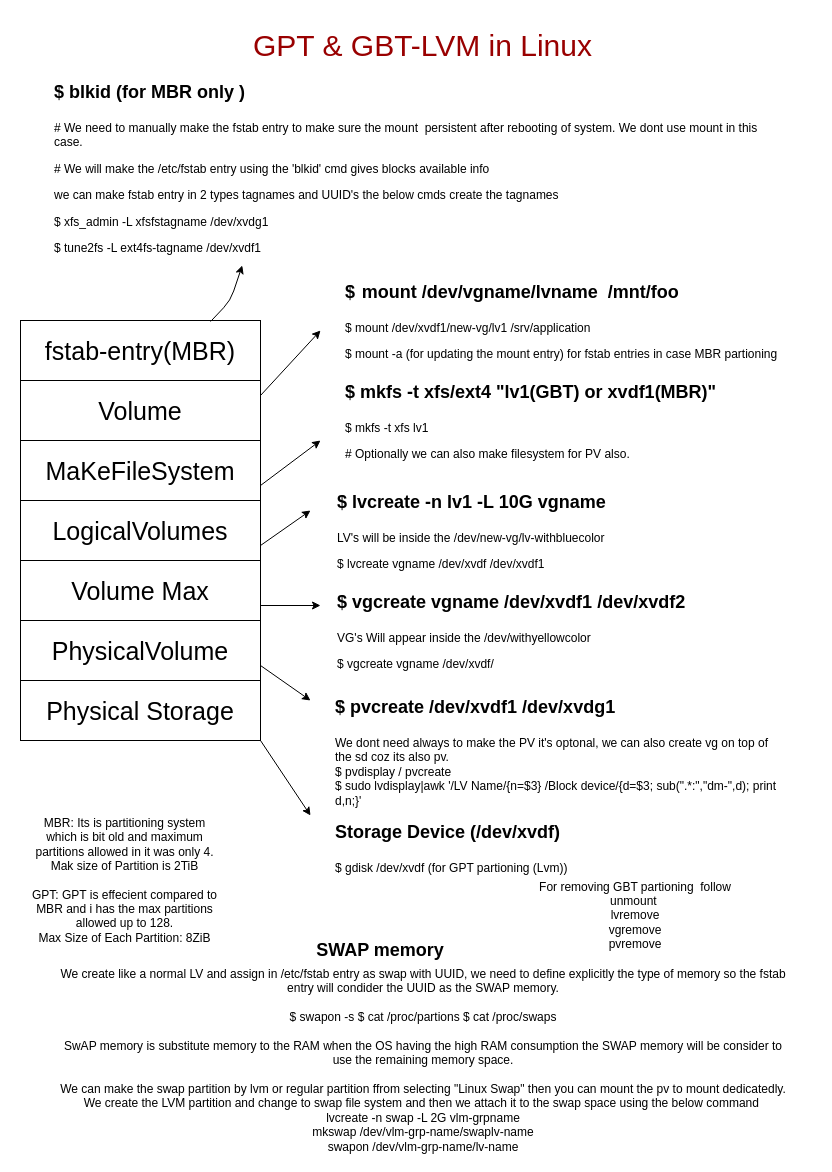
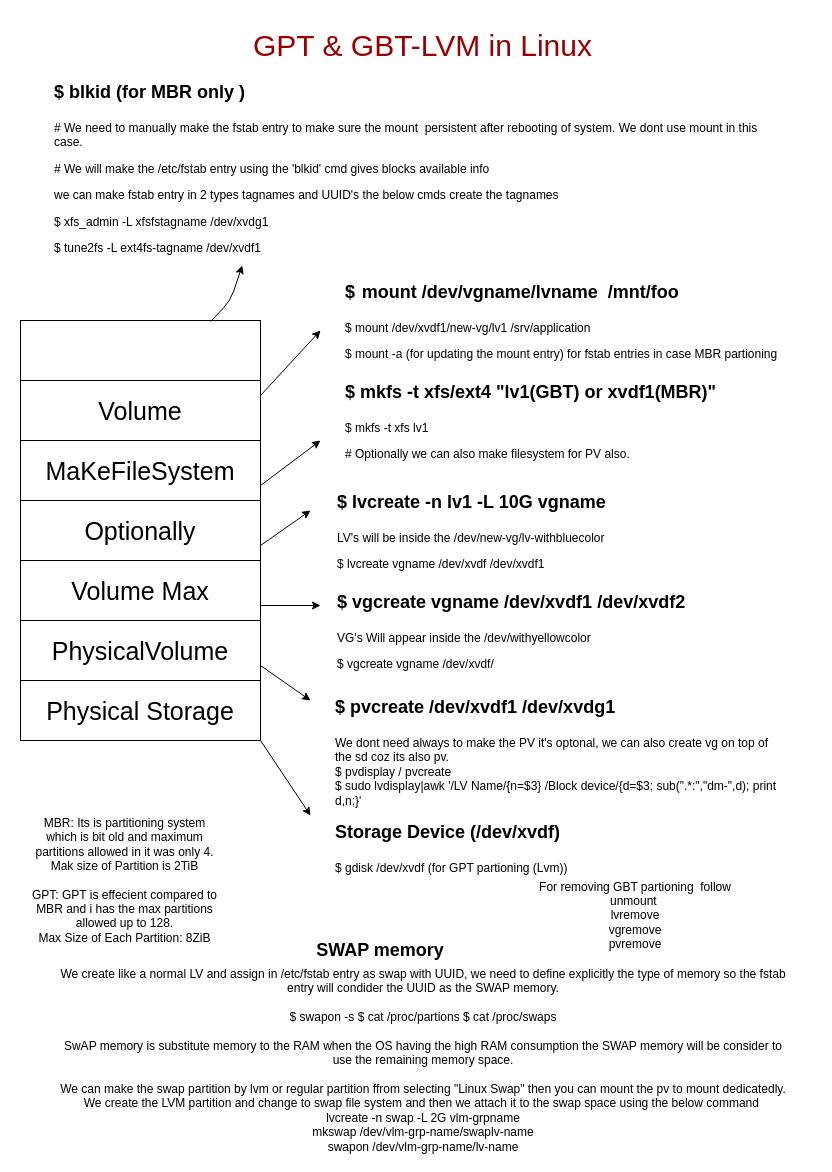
(141, 351) -> none
(141, 531) -> (141, 531)
